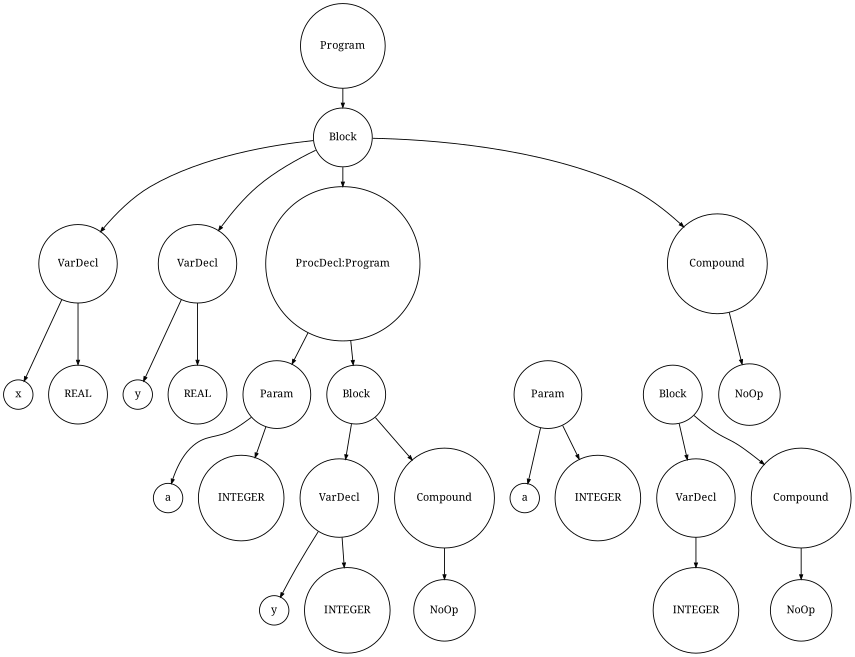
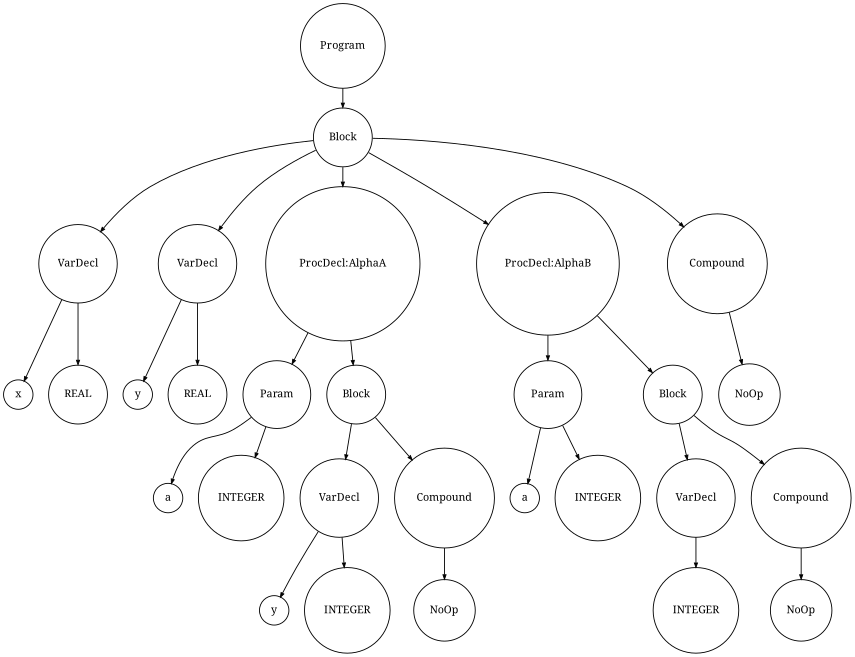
(343, 264) -> (343, 264)
none -> (548, 264)
